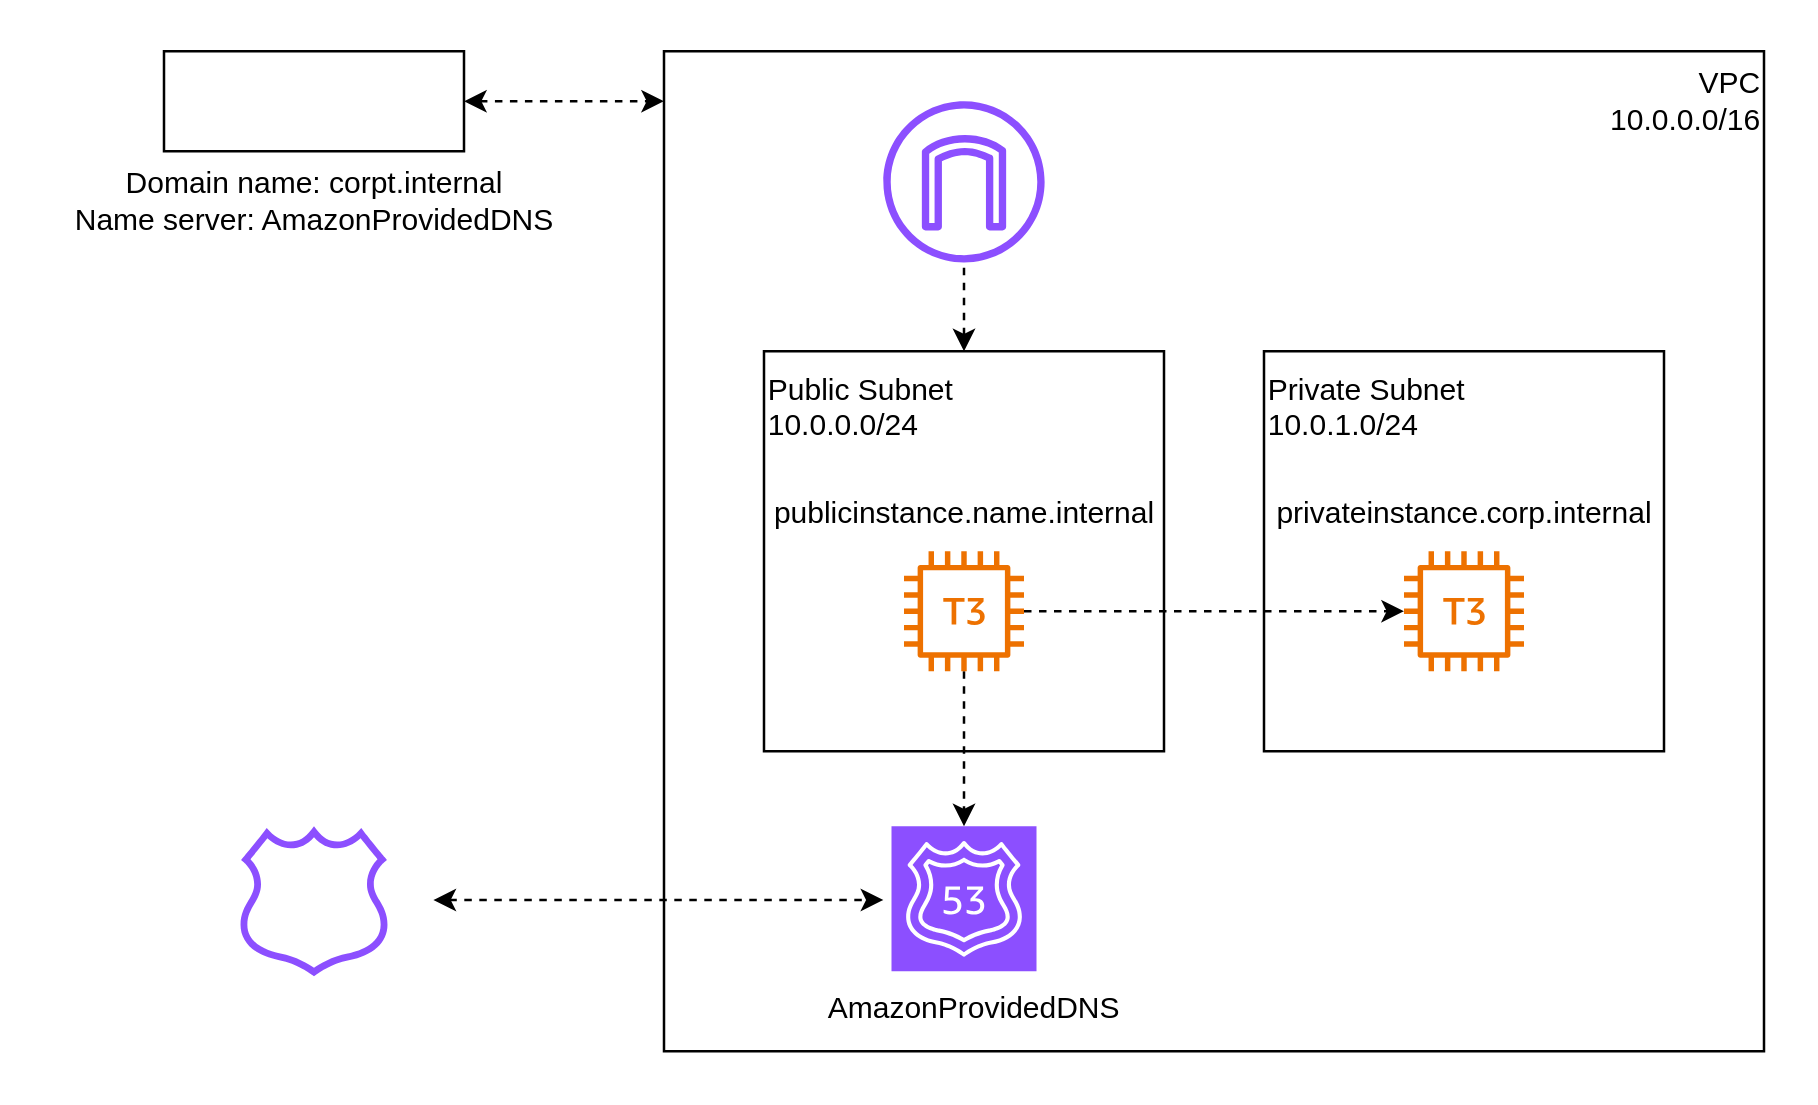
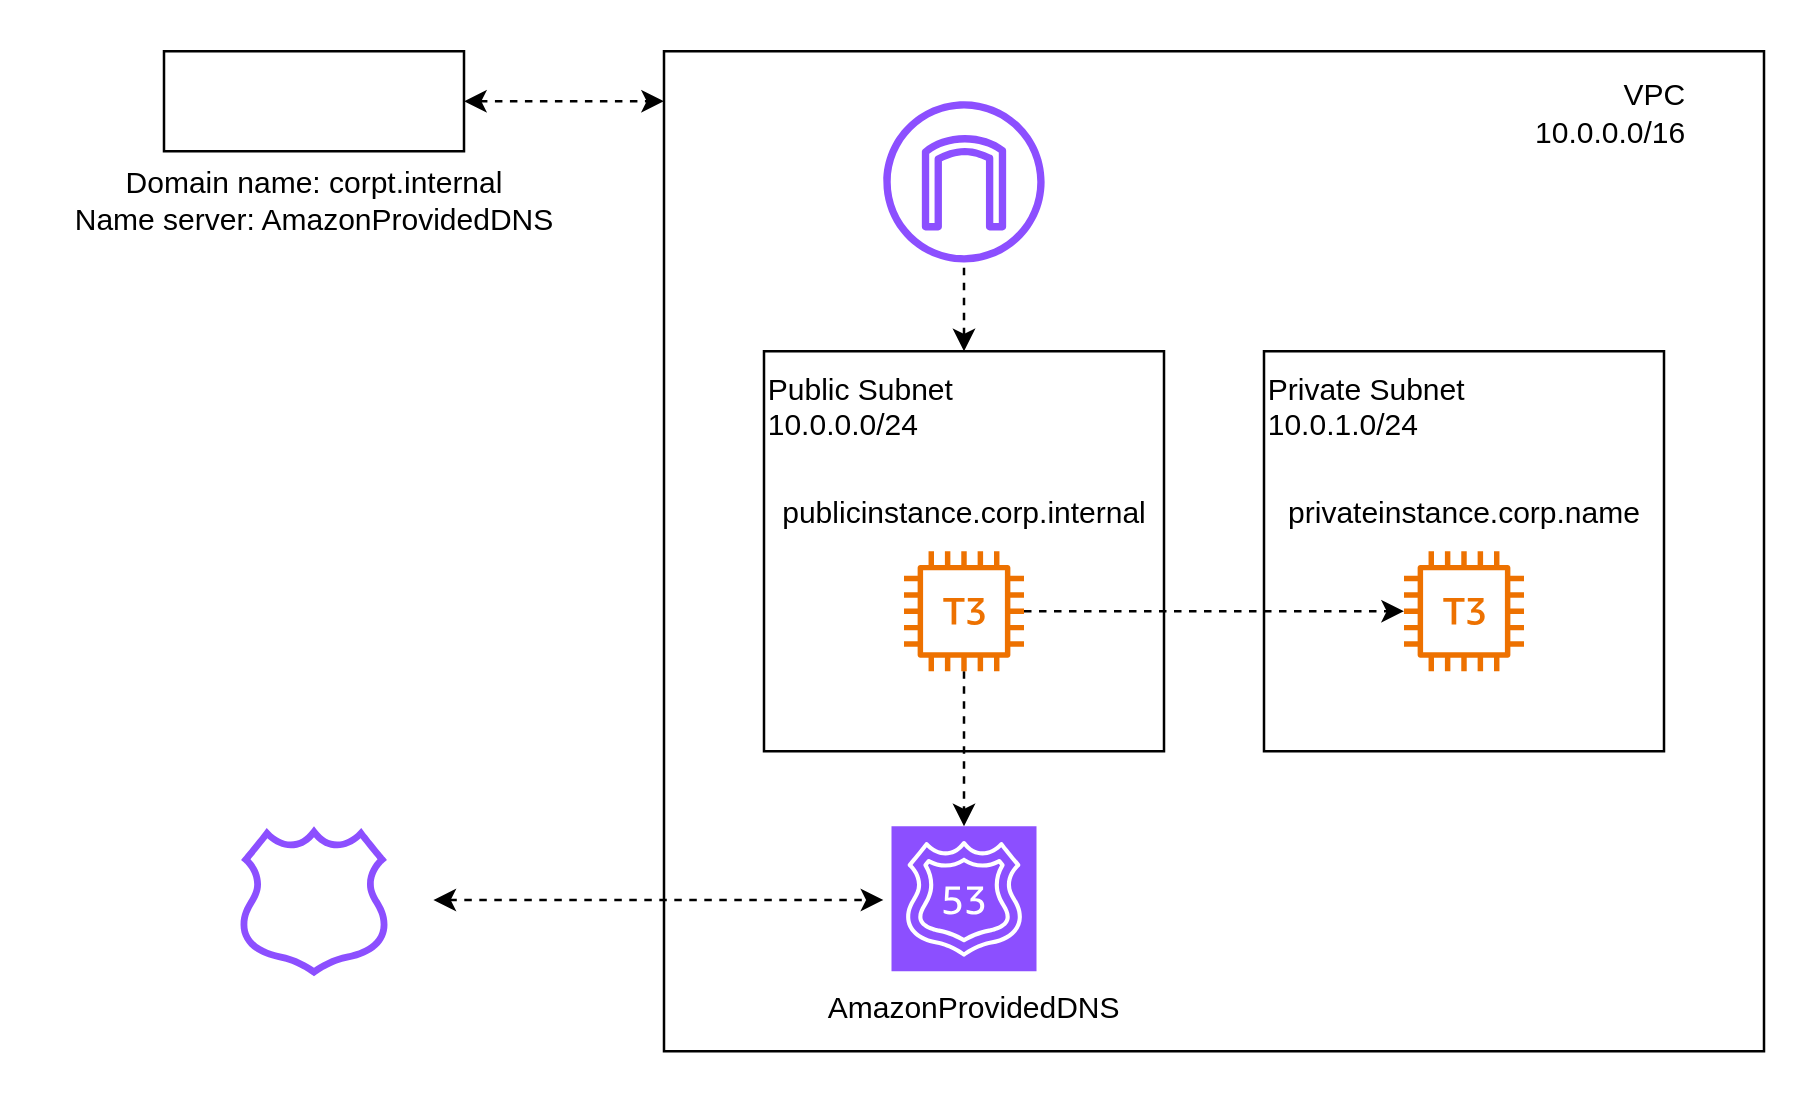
(1664, 101) -> (1589, 114)
(965, 514) -> (965, 514)
(1465, 514) -> (1465, 514)
